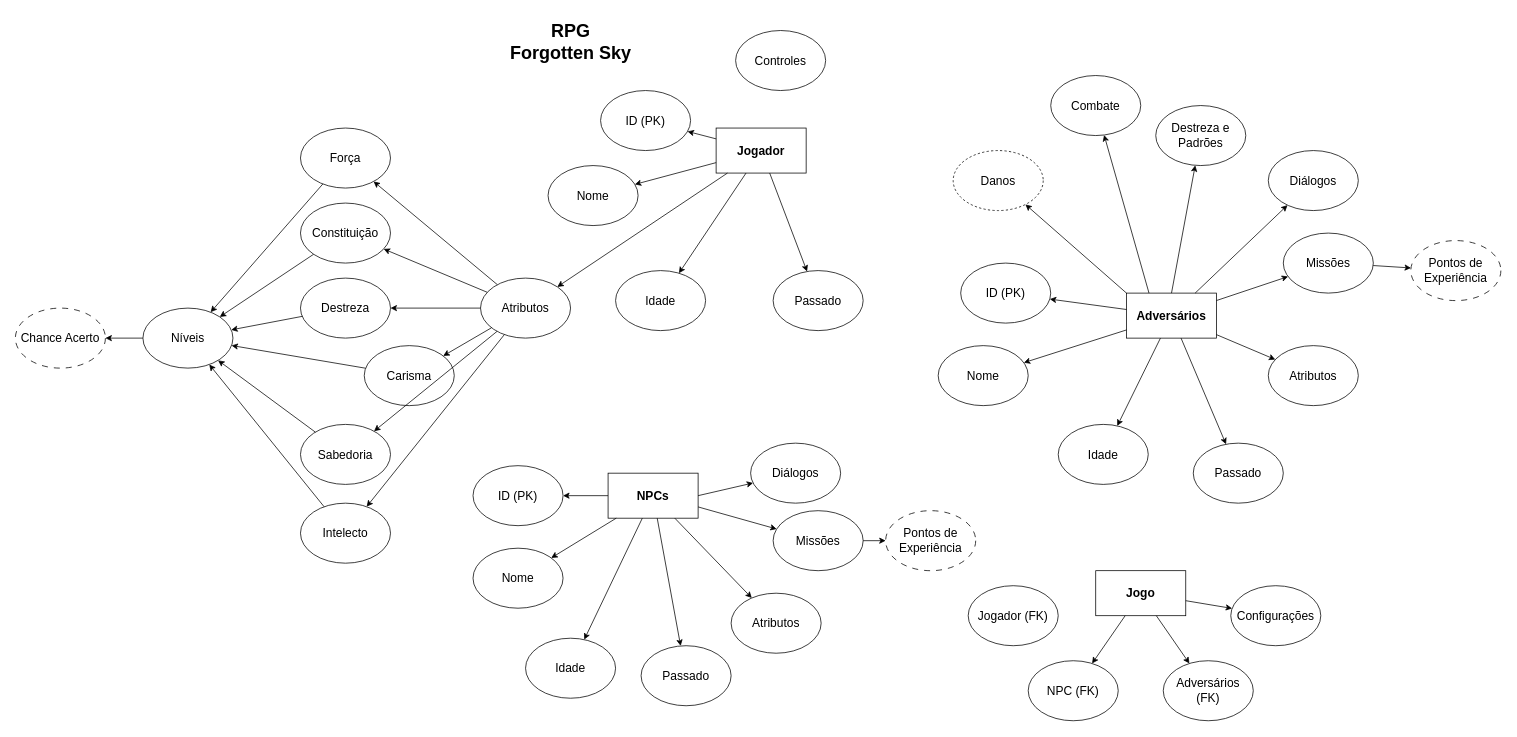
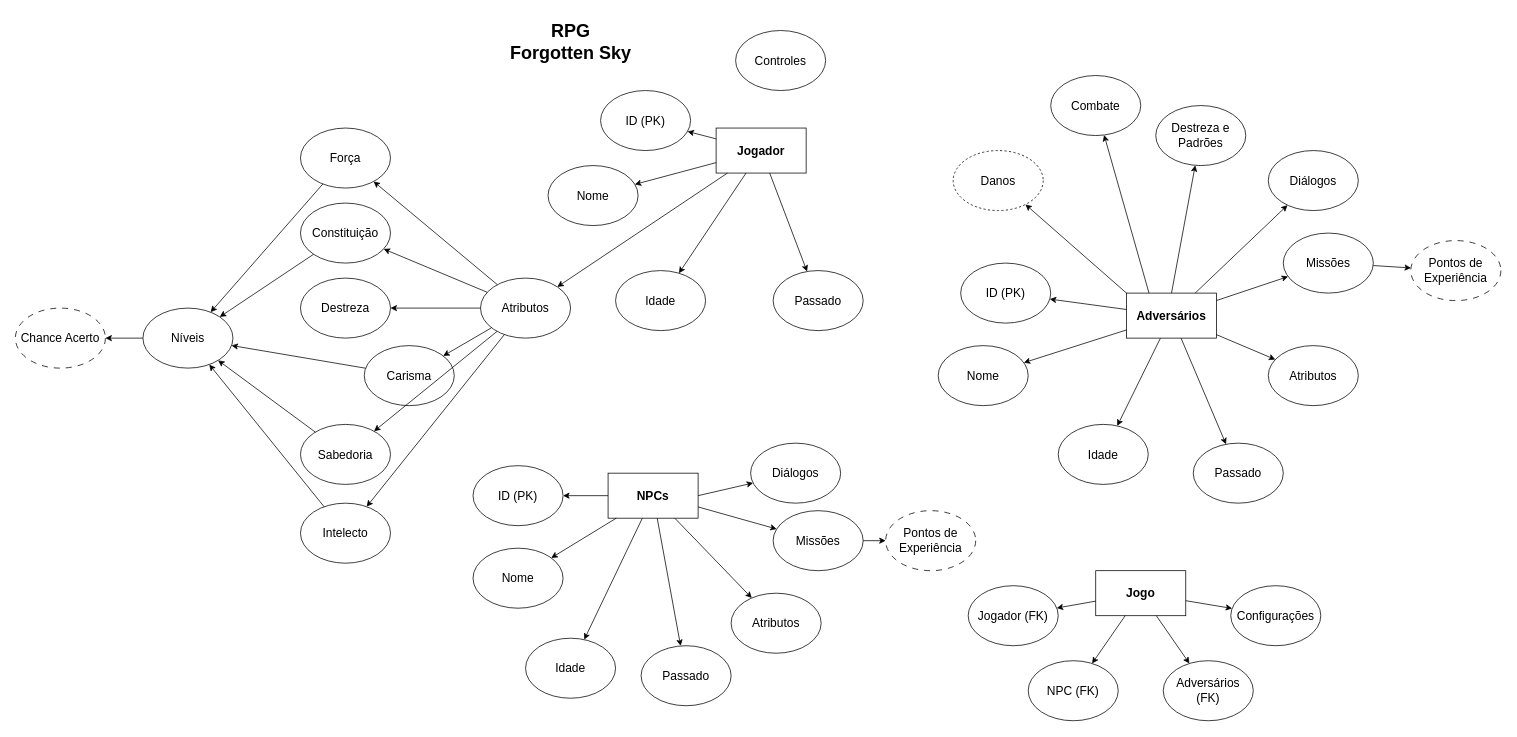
(269, 322) -> none
none -> (1078, 604)
